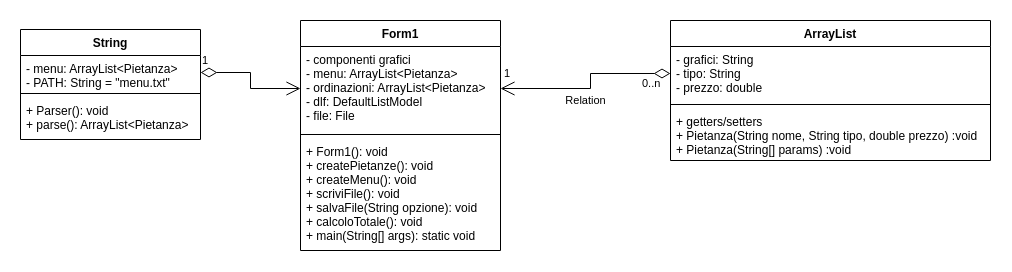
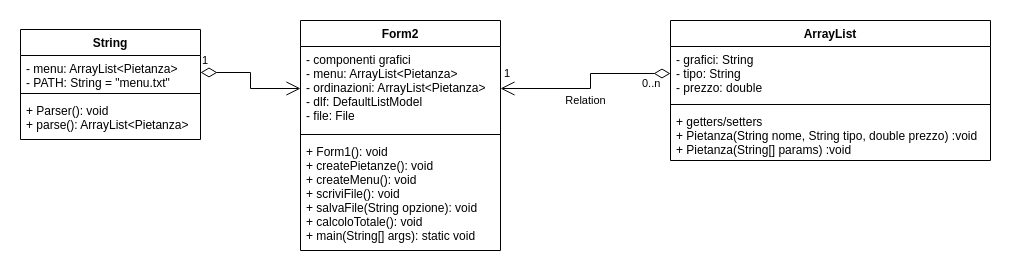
(400, 34) -> (400, 34)
